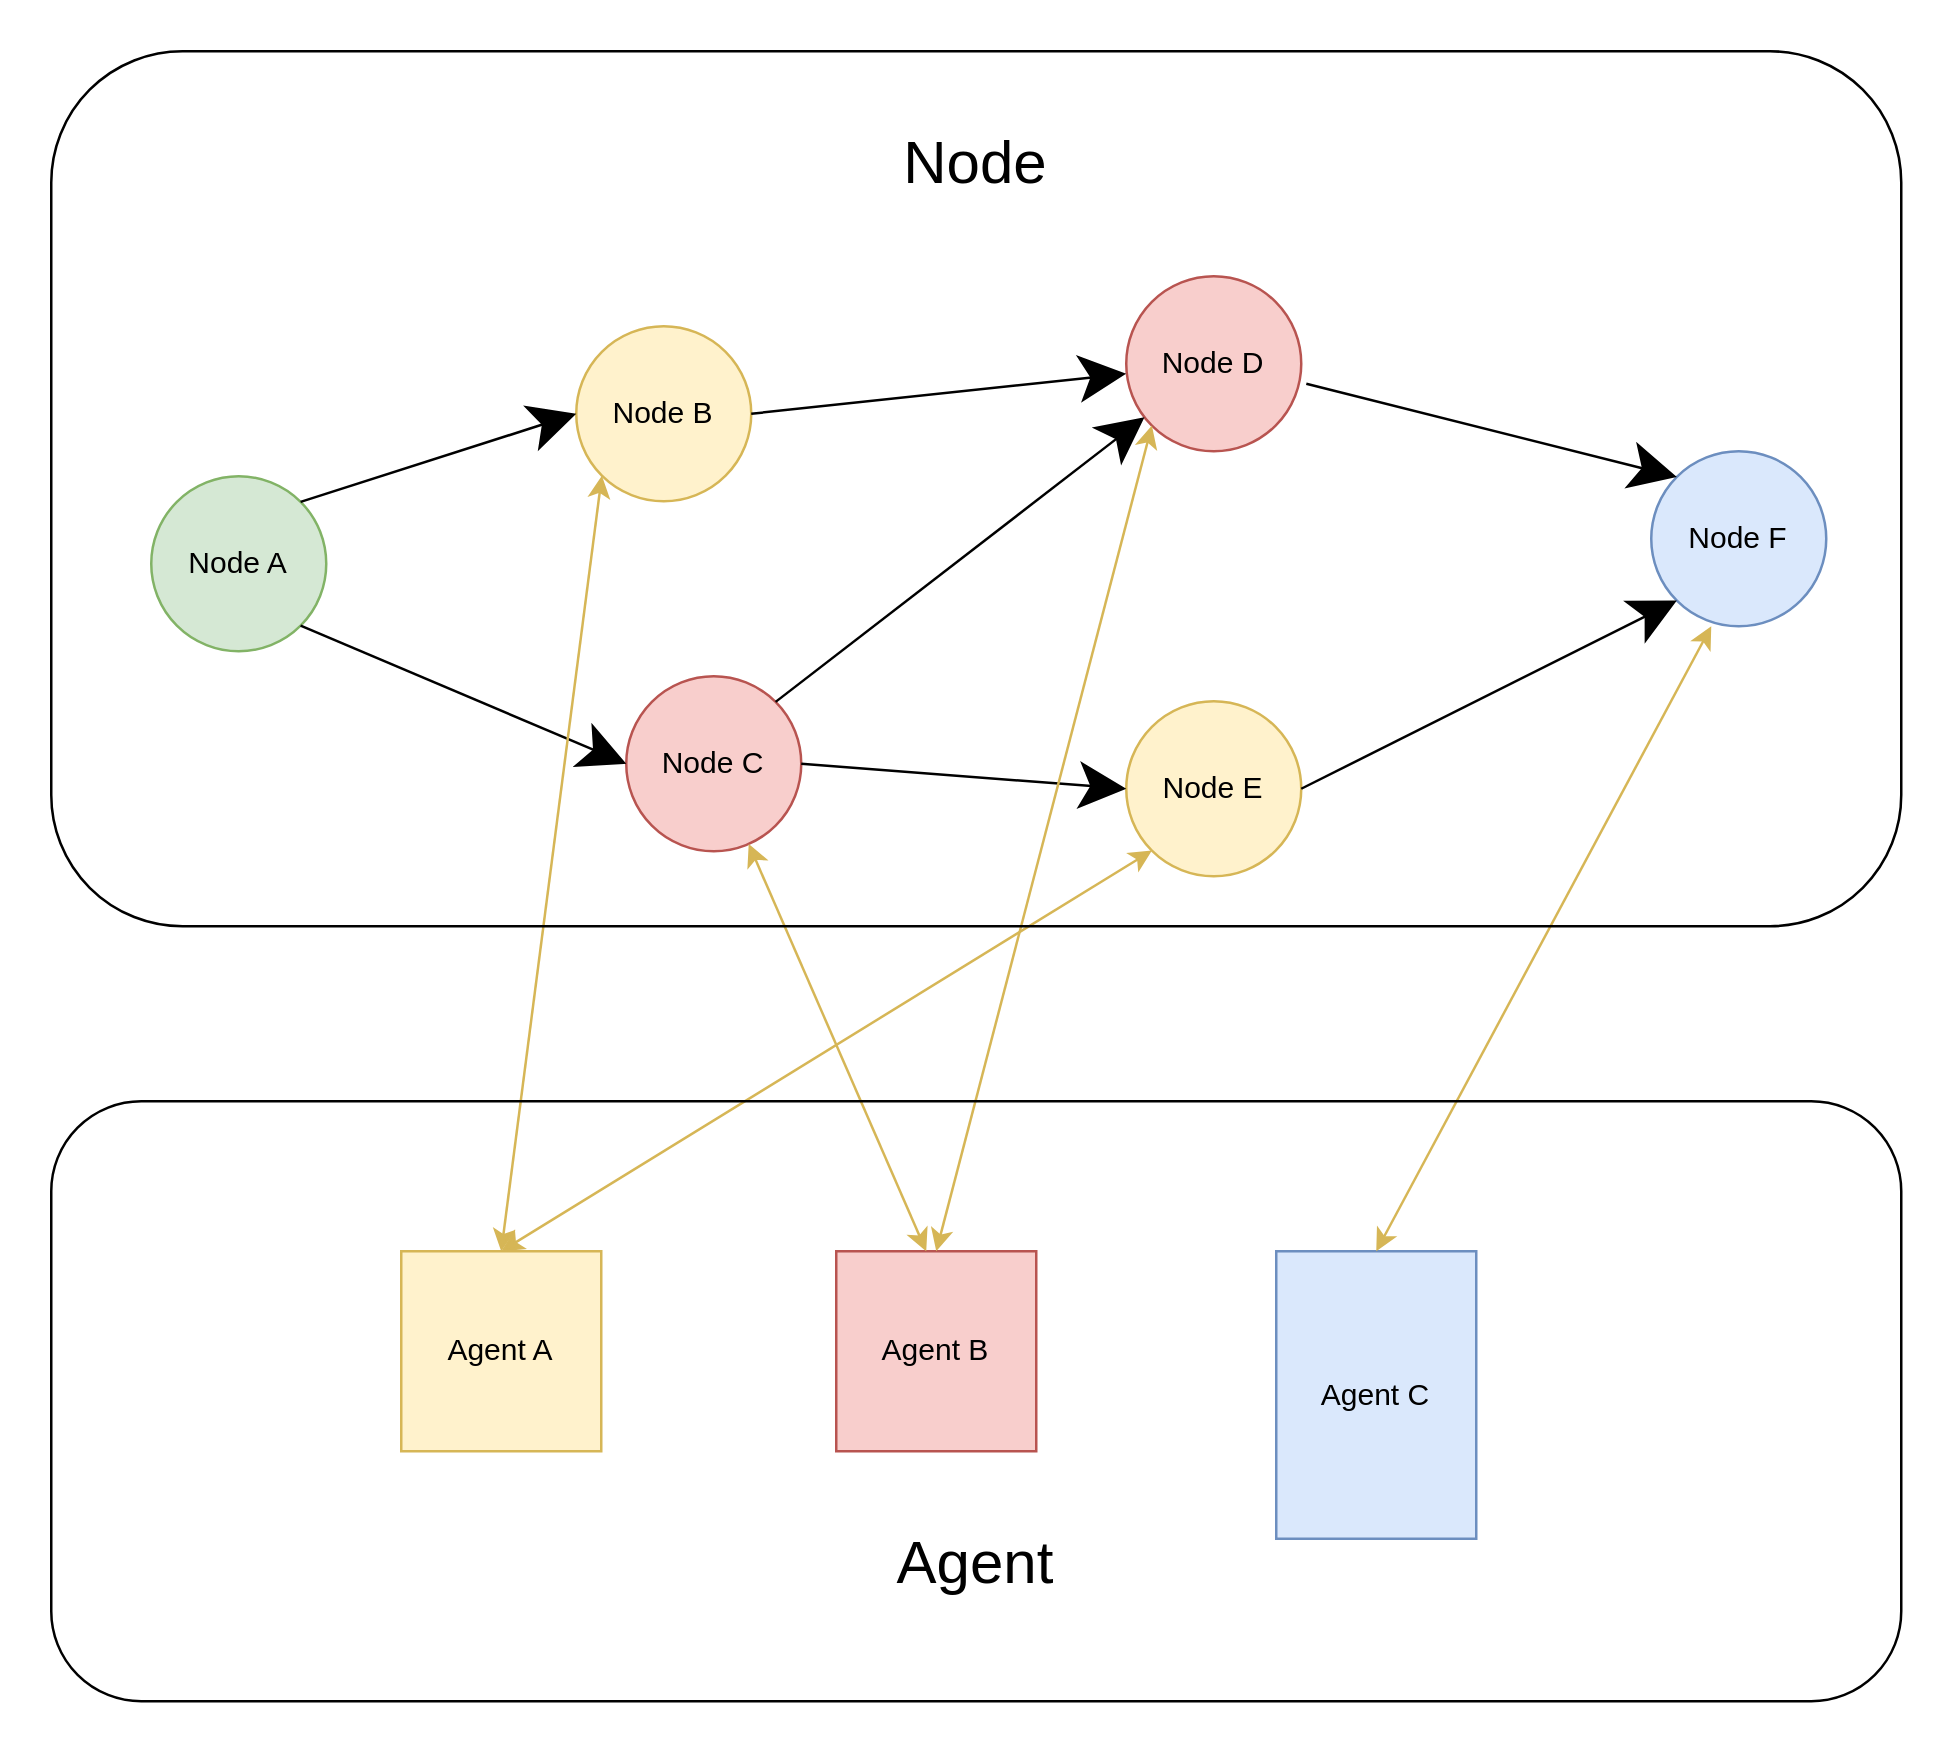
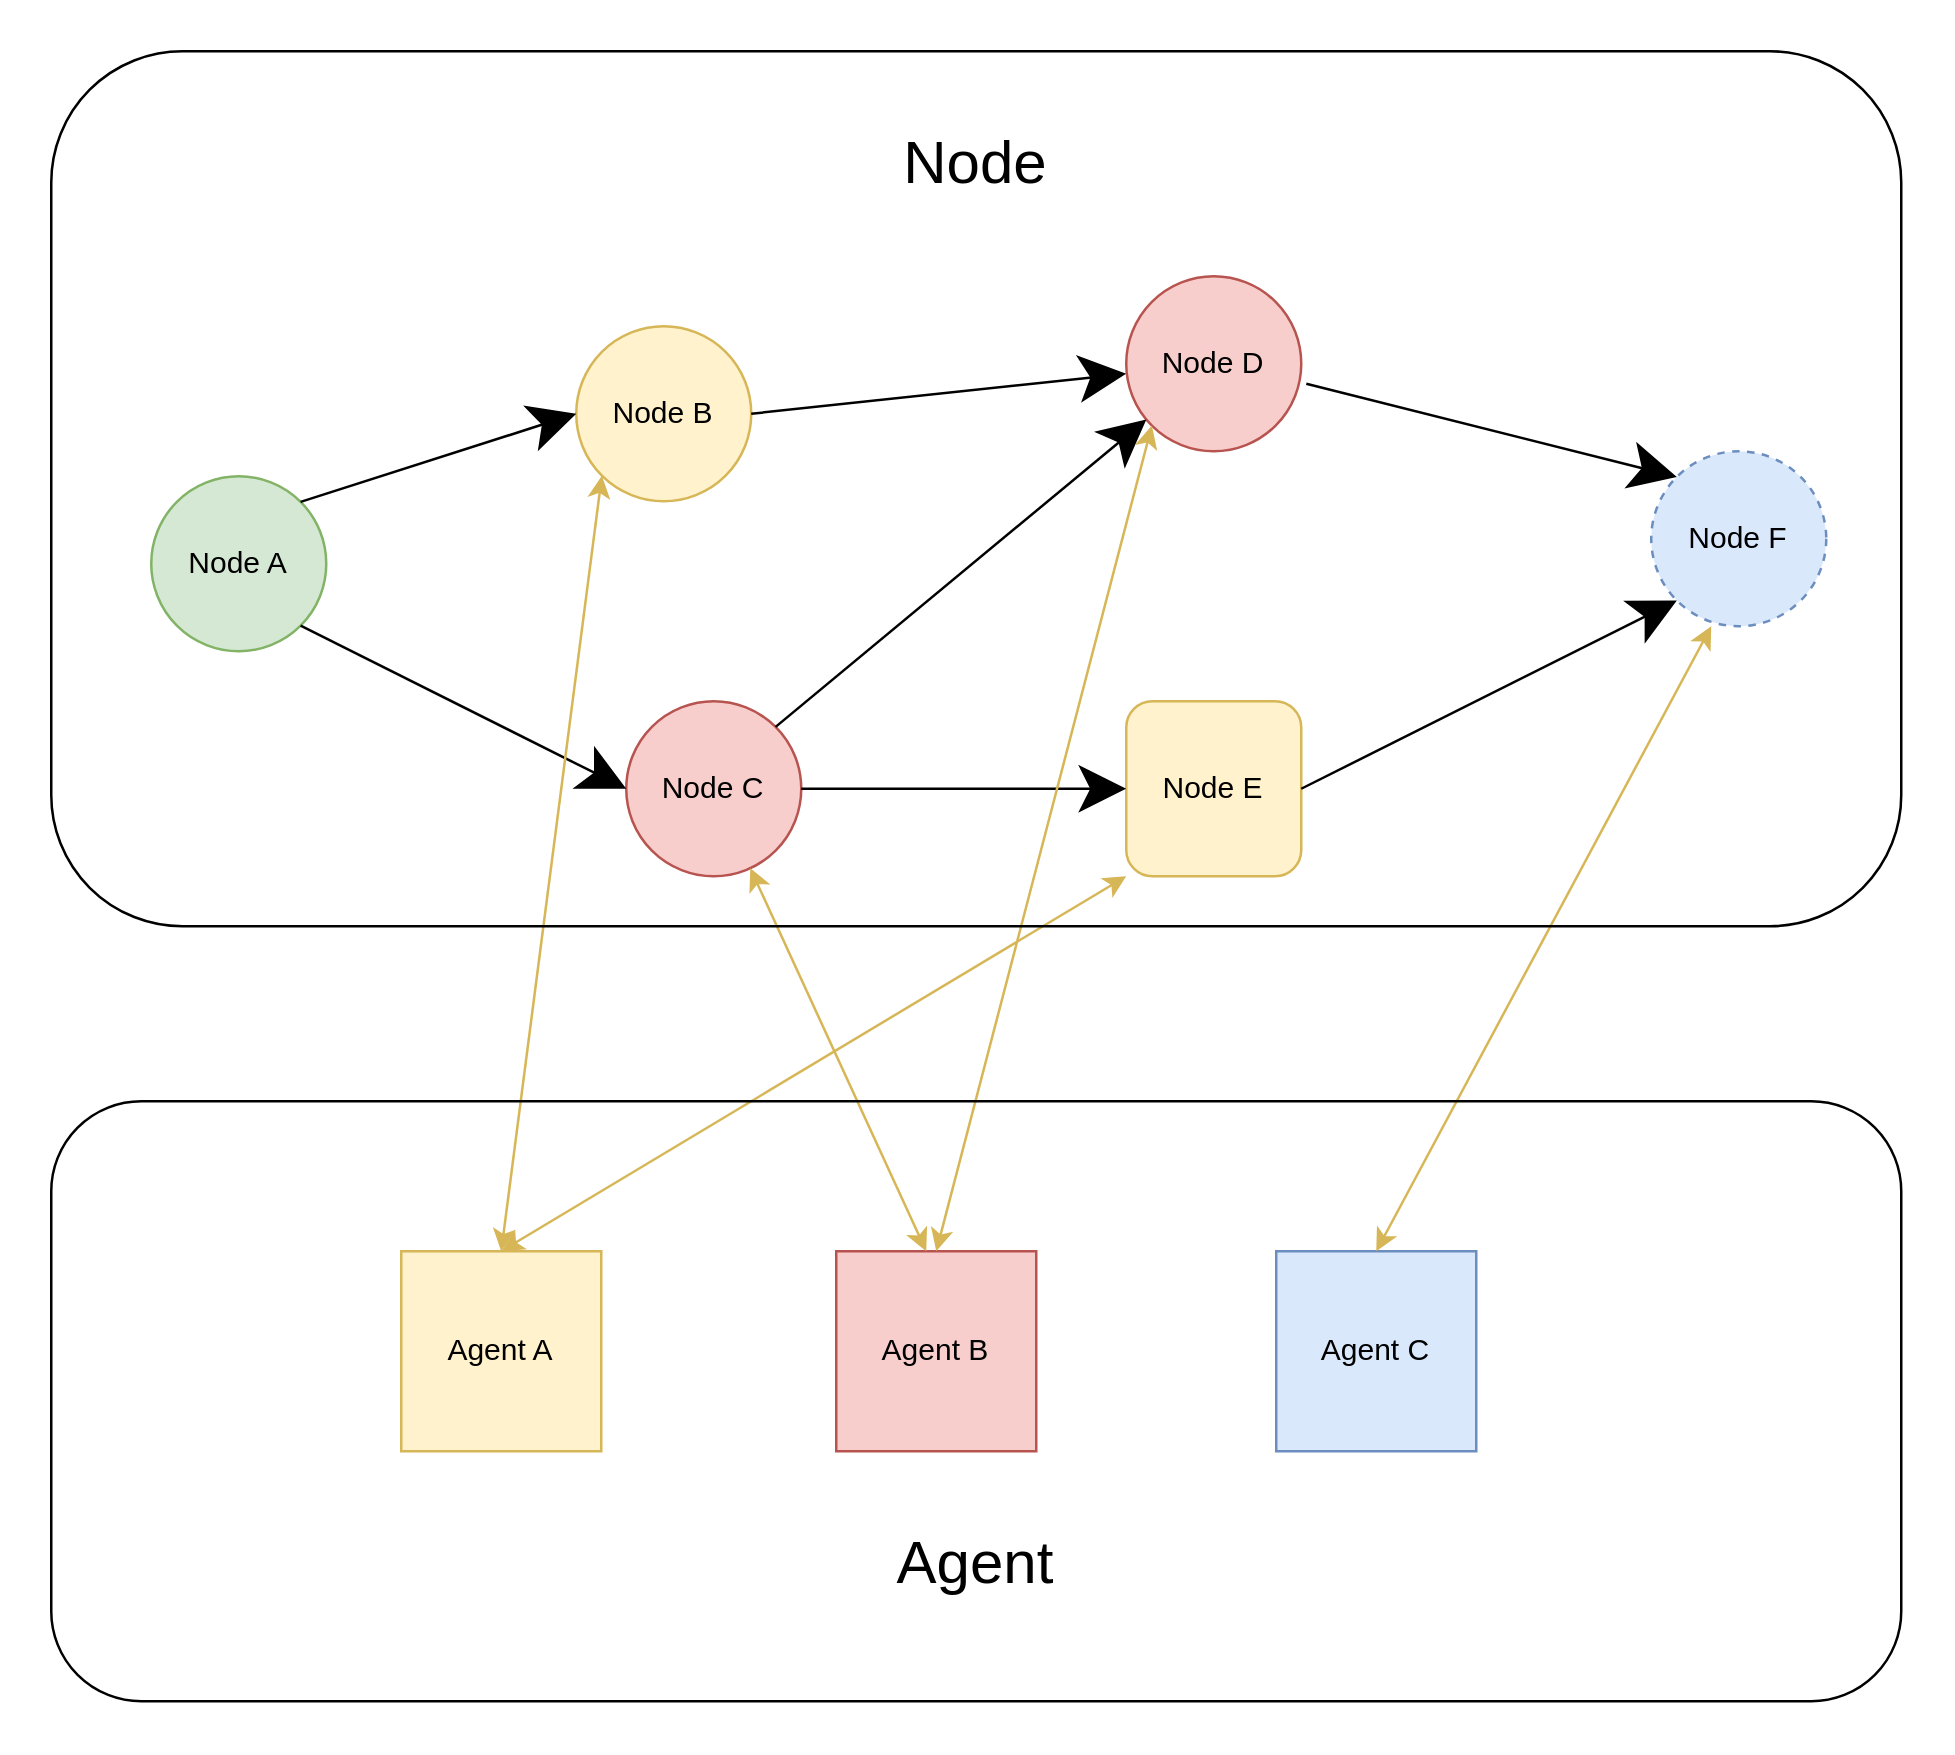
(1739, 539) -> (1739, 539)
(714, 764) -> (714, 789)
(1214, 789) -> (1214, 789)
(1376, 1395) -> (1376, 1351)
